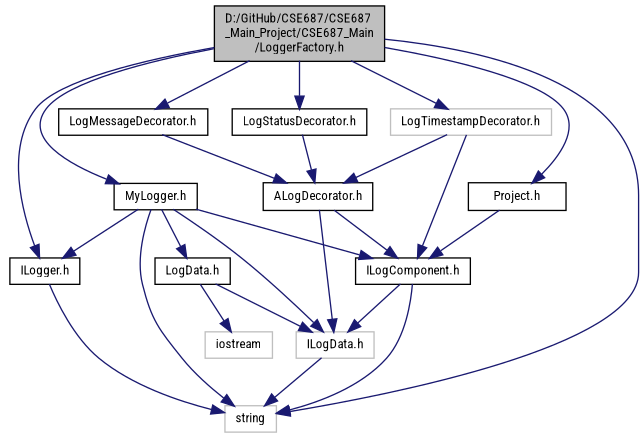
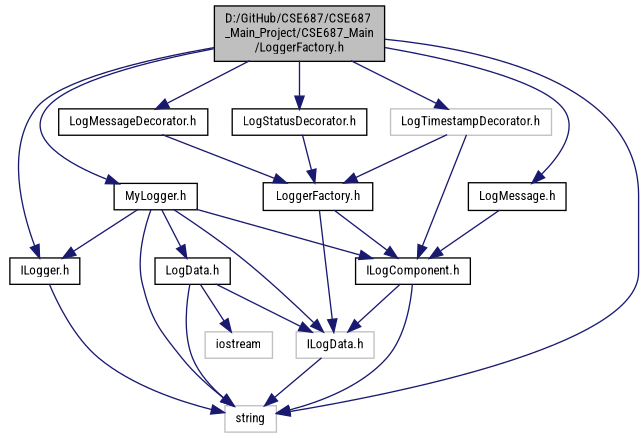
(318, 197) -> (318, 197)
(517, 197) -> (517, 197)
none -> (189, 346)
